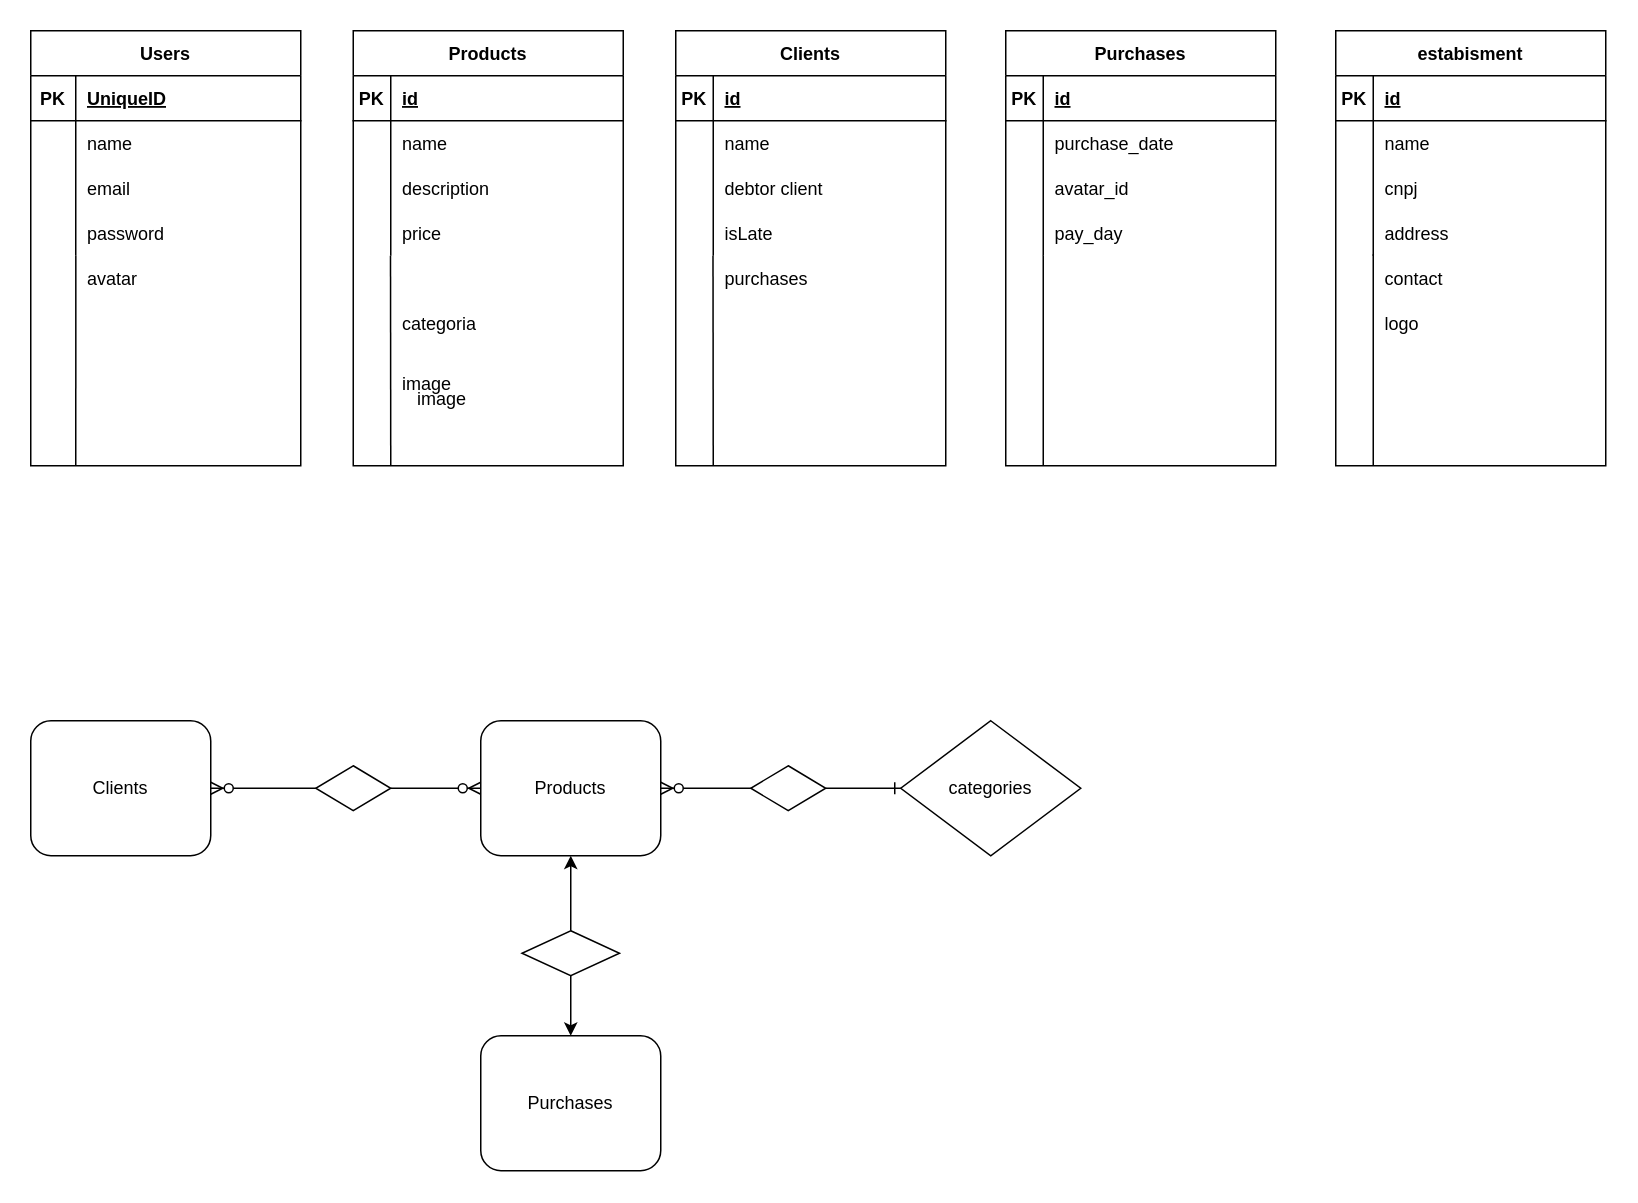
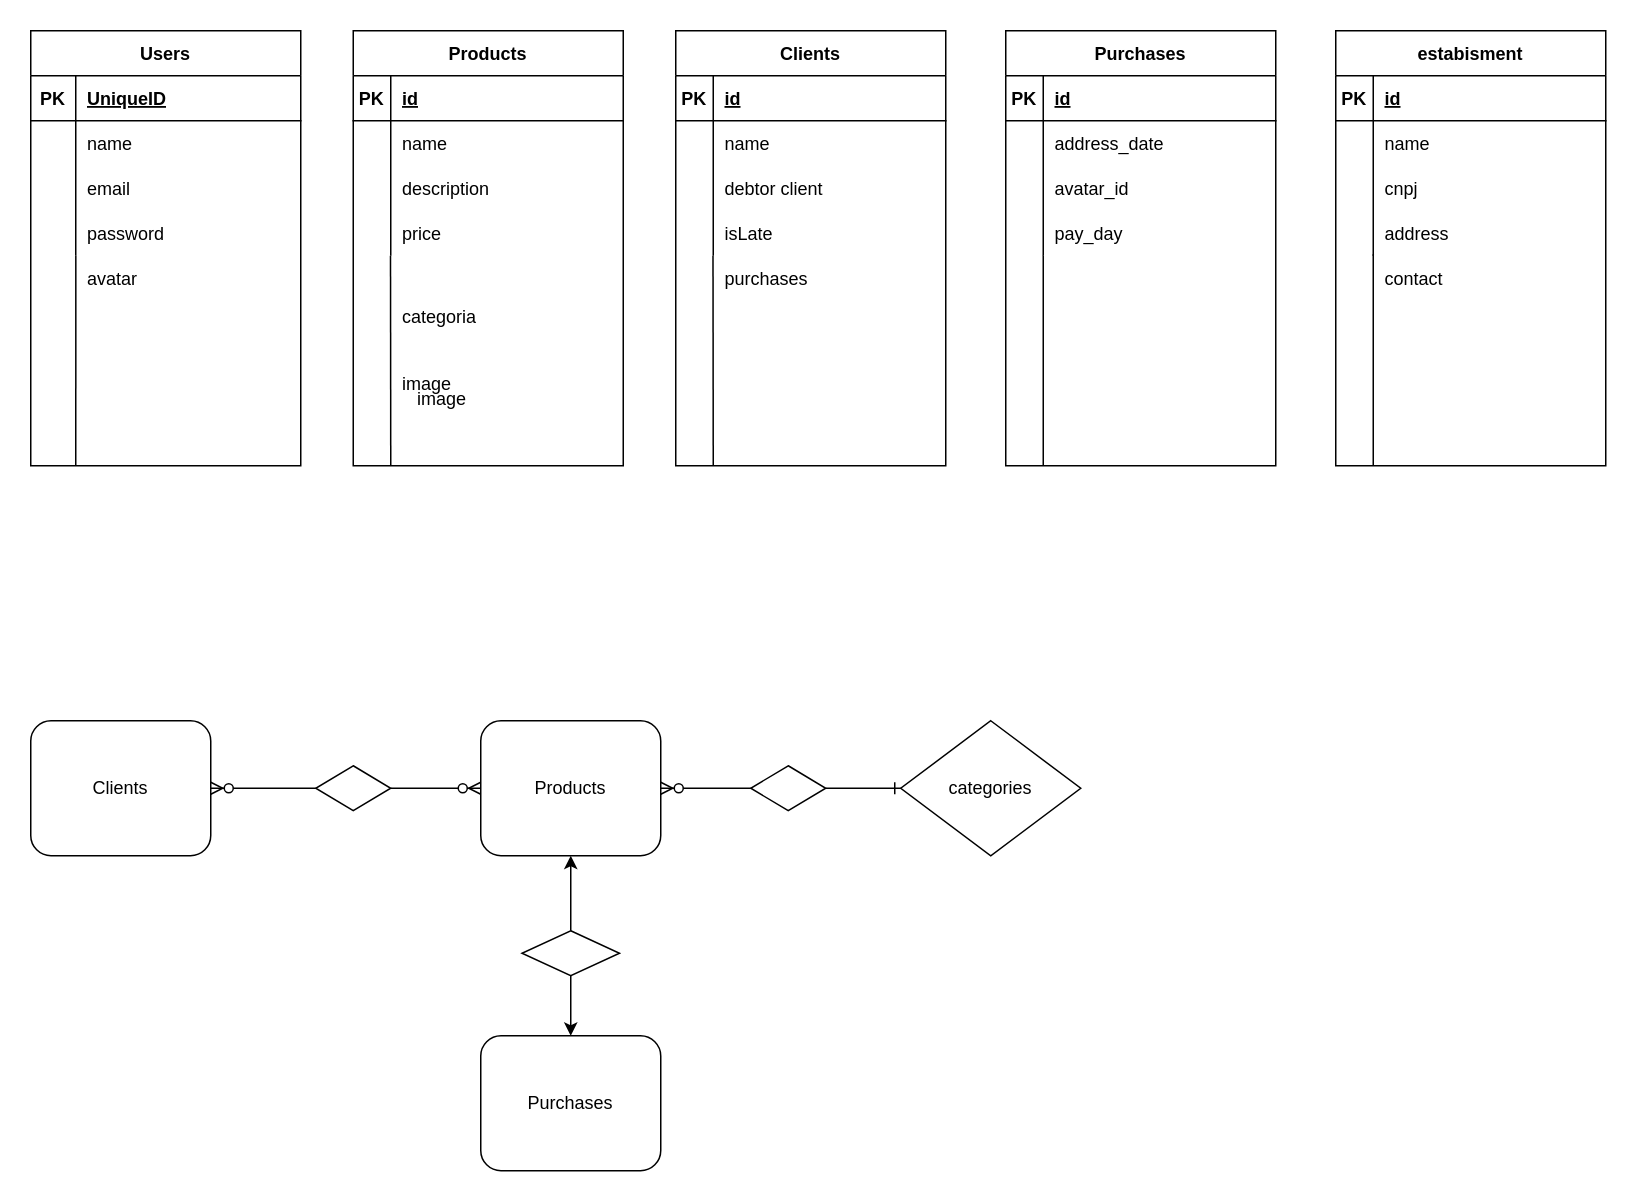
(1120, 144) -> (1115, 144)
(507, 323) -> (473, 316)
(1490, 323) -> none
